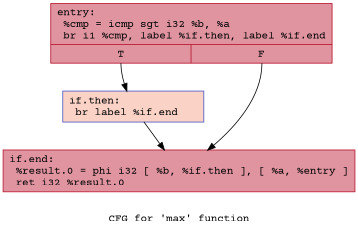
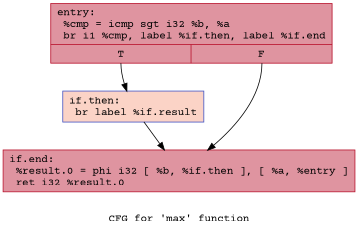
(124, 112) -> (133, 112)
